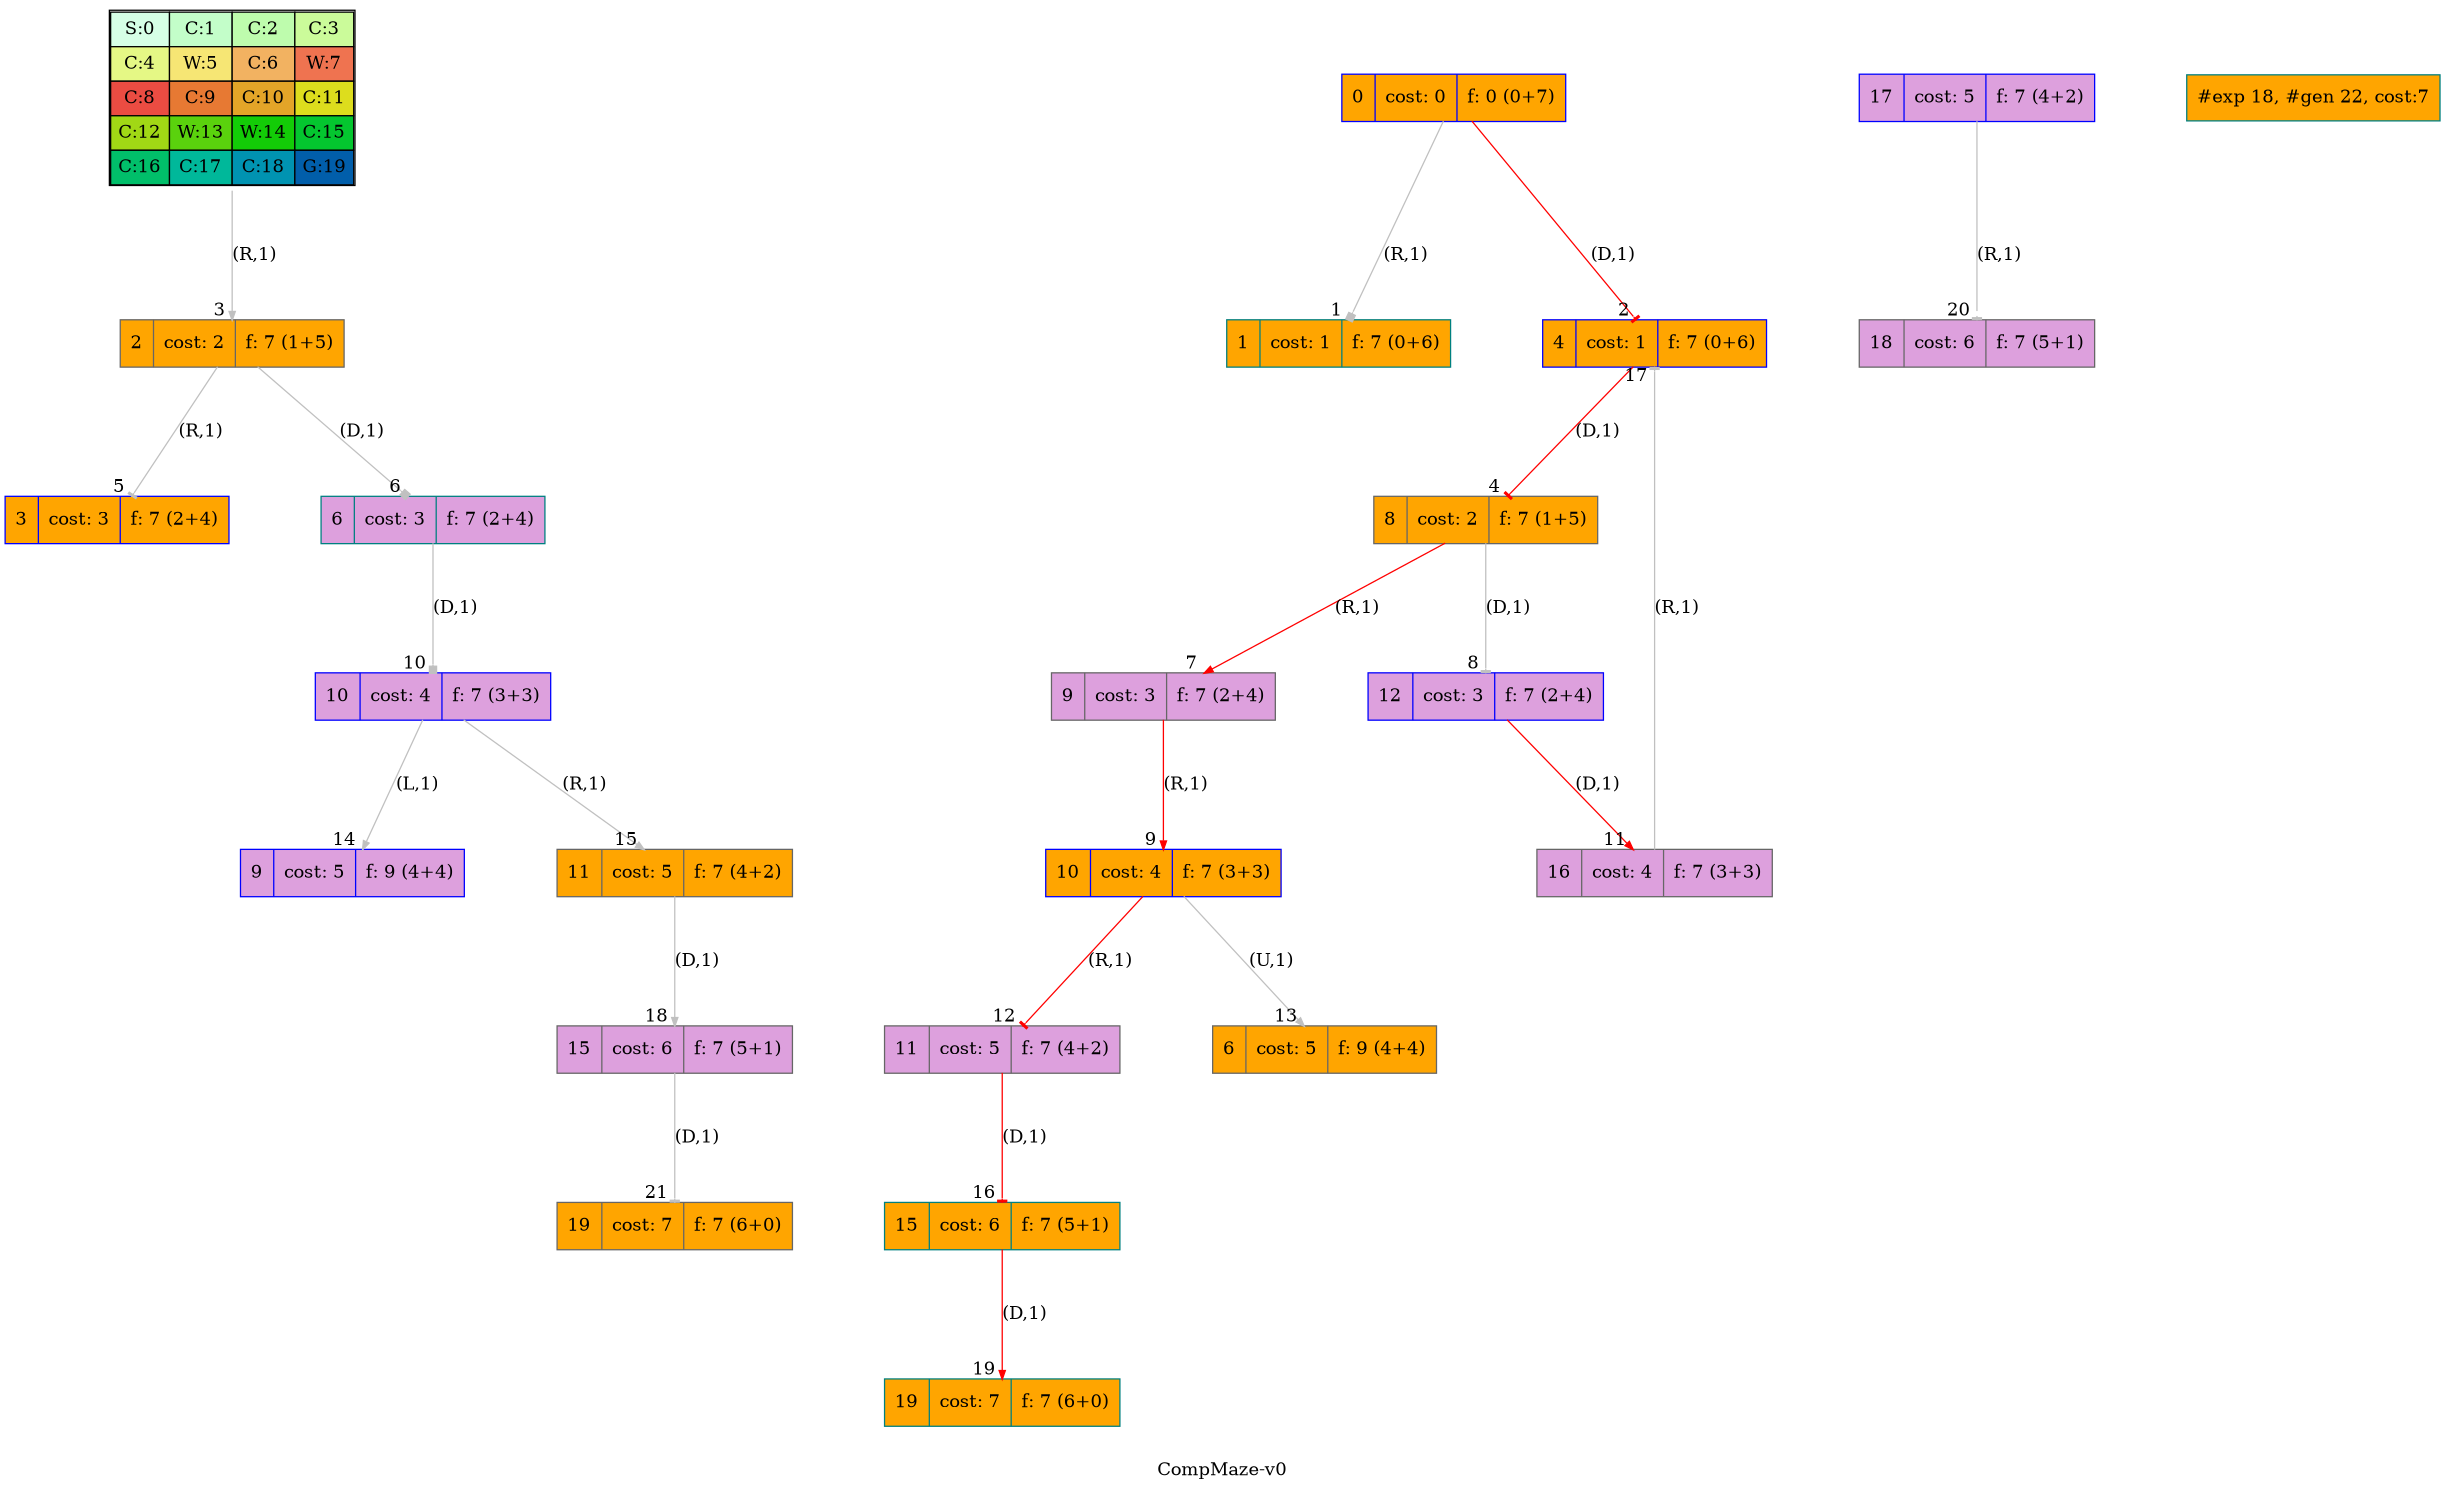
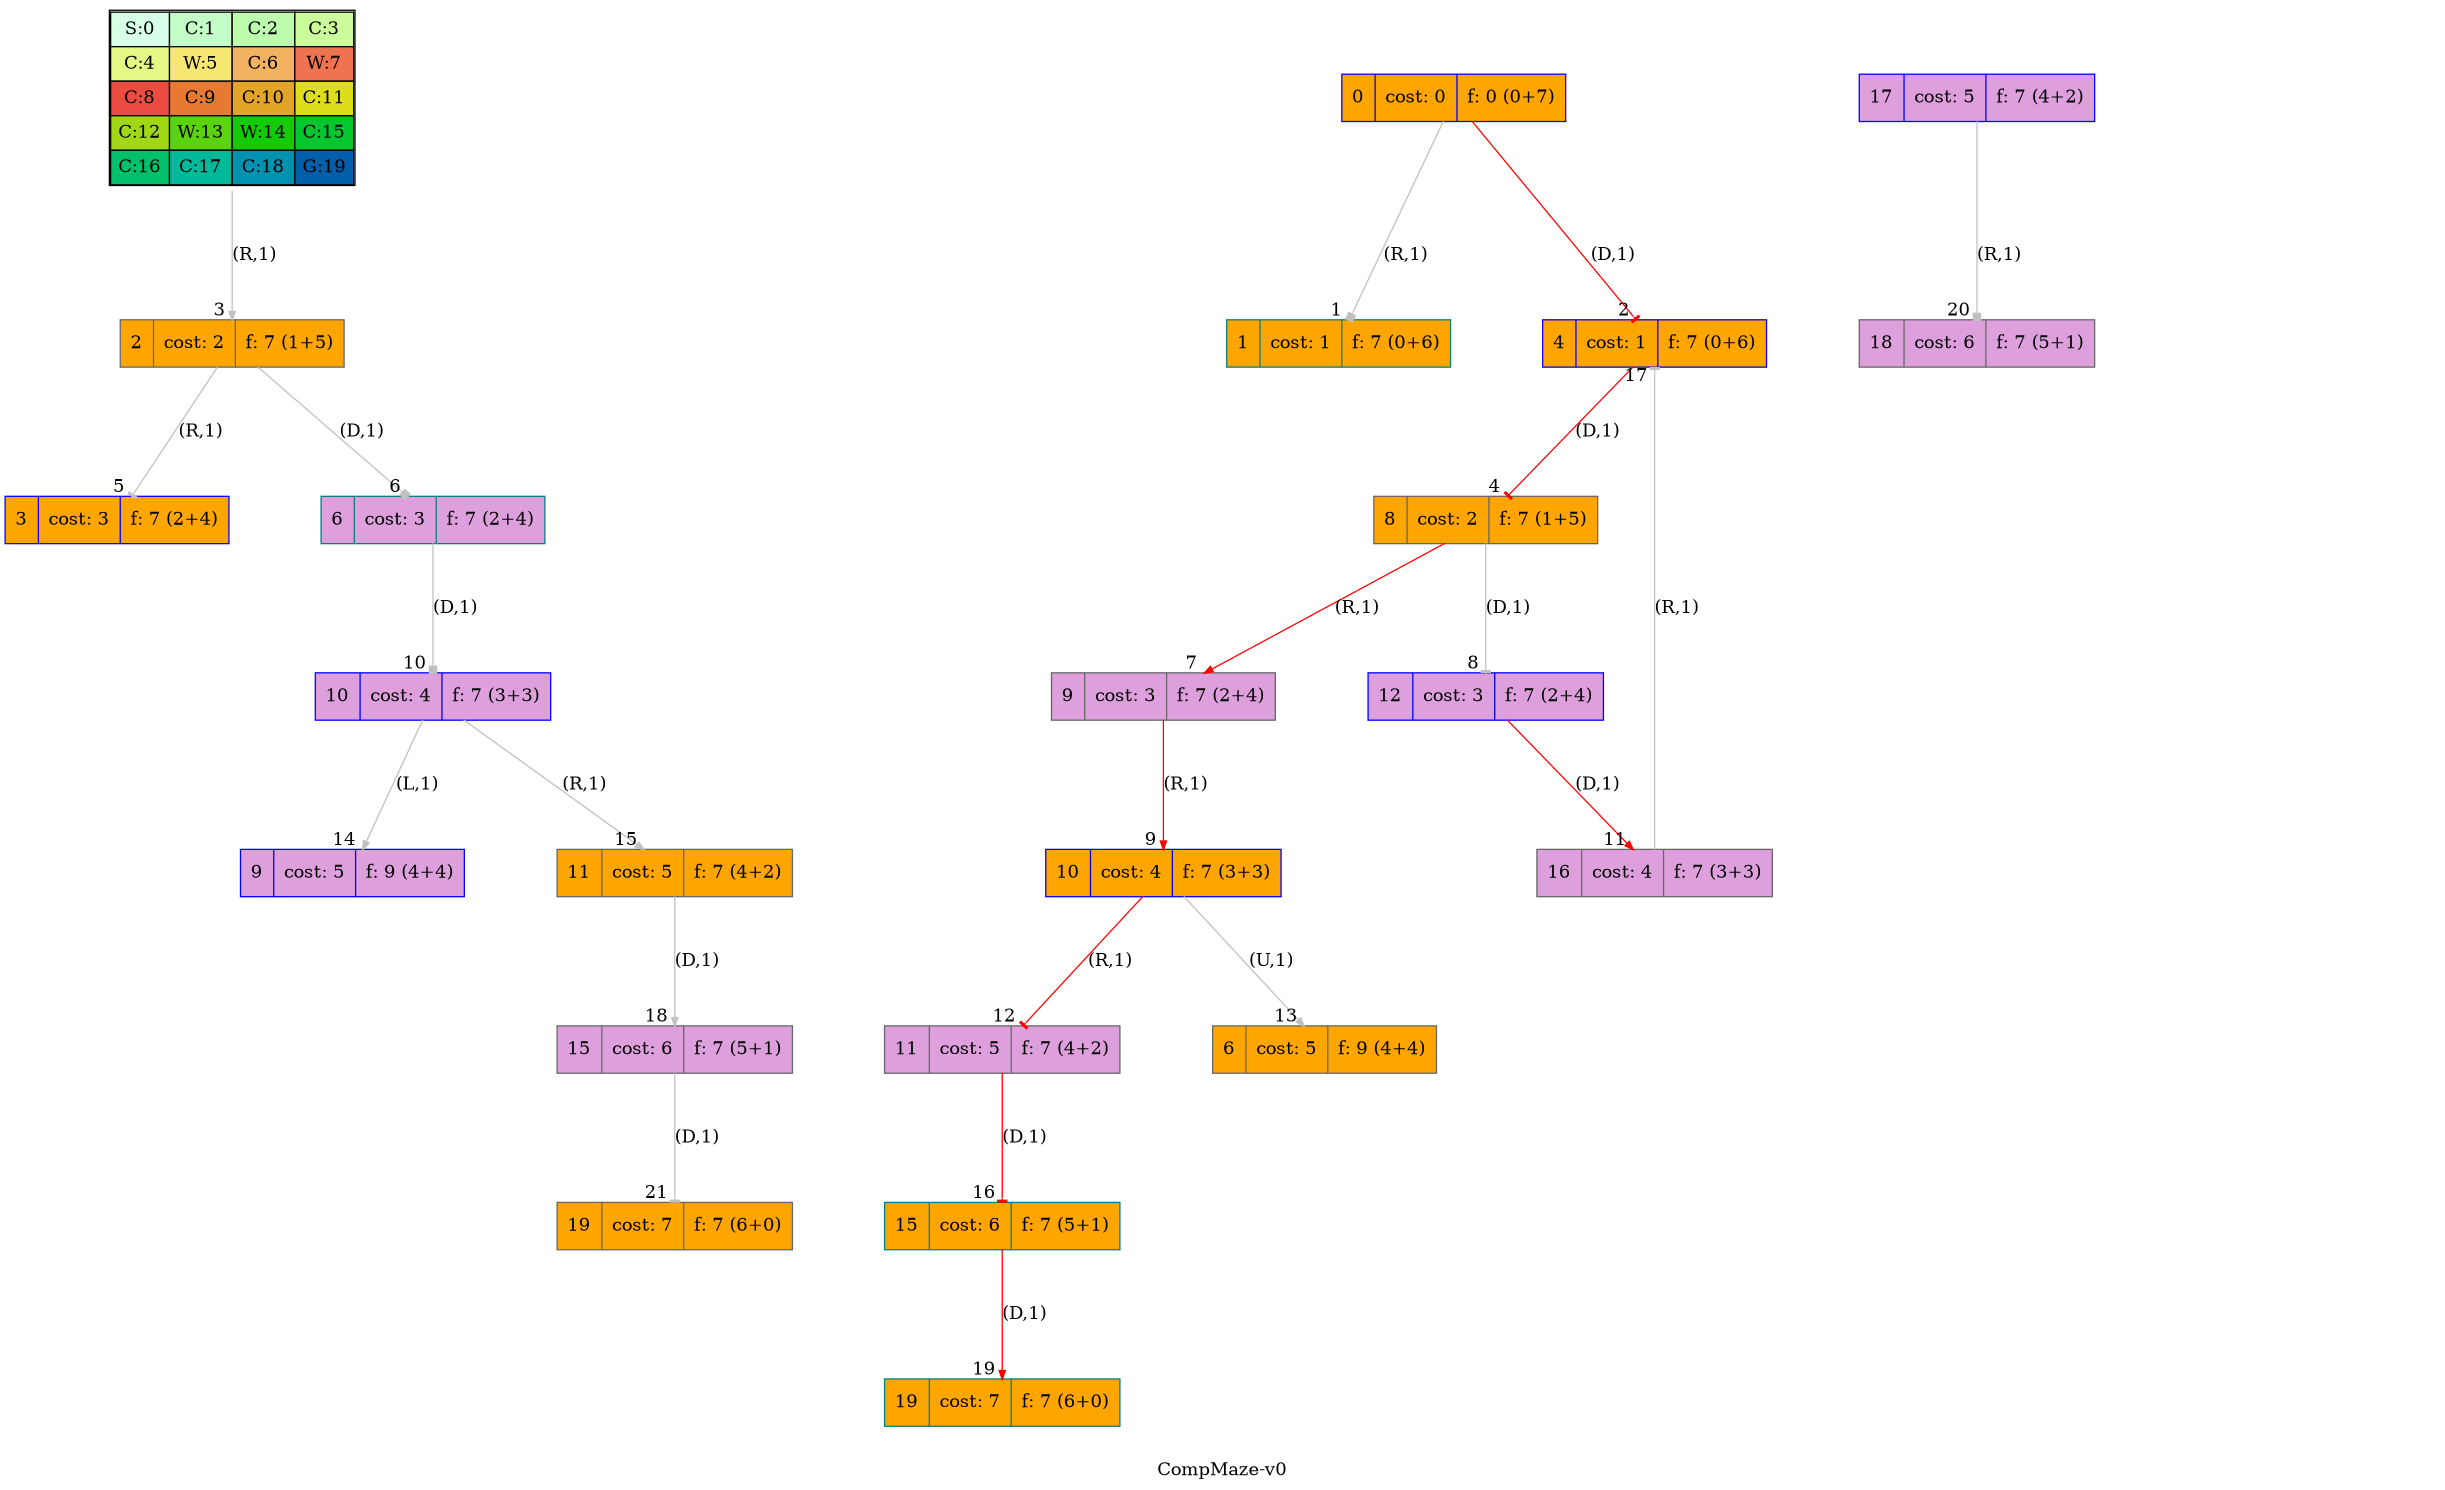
(2313, 98) -> none
(1977, 216) -> (1977, 216)
